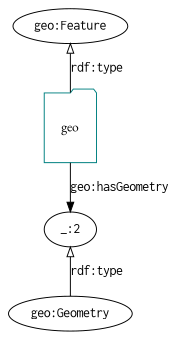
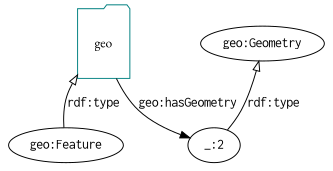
(70, 73) -> (65, 105)
(70, 276) -> (245, 102)
